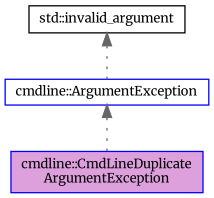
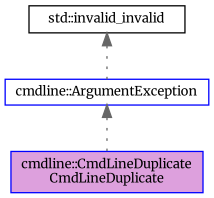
(107, 19) -> (107, 19)
(107, 172) -> (107, 172)
